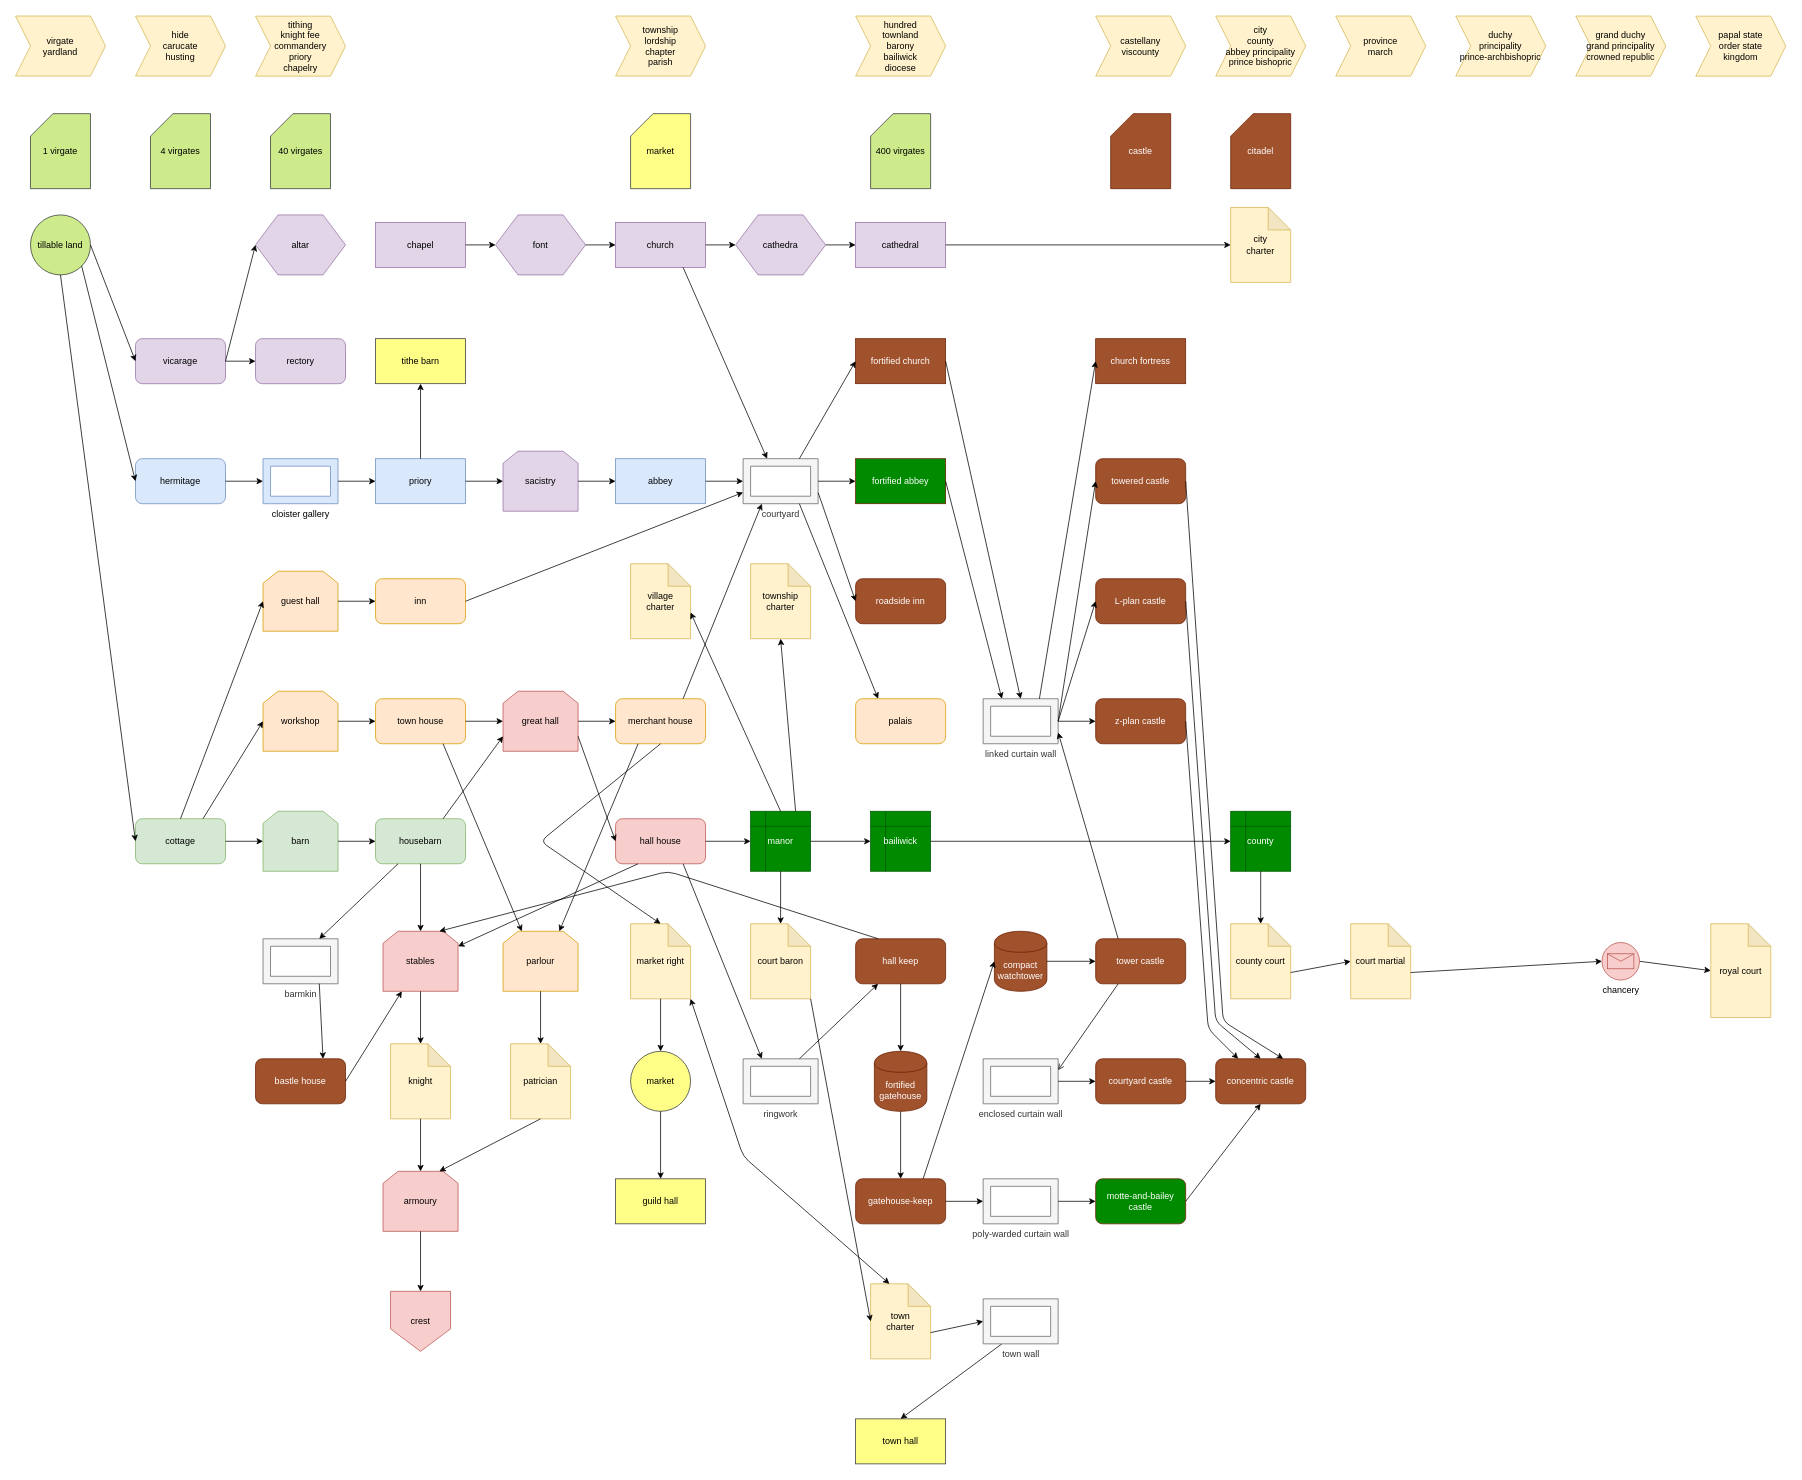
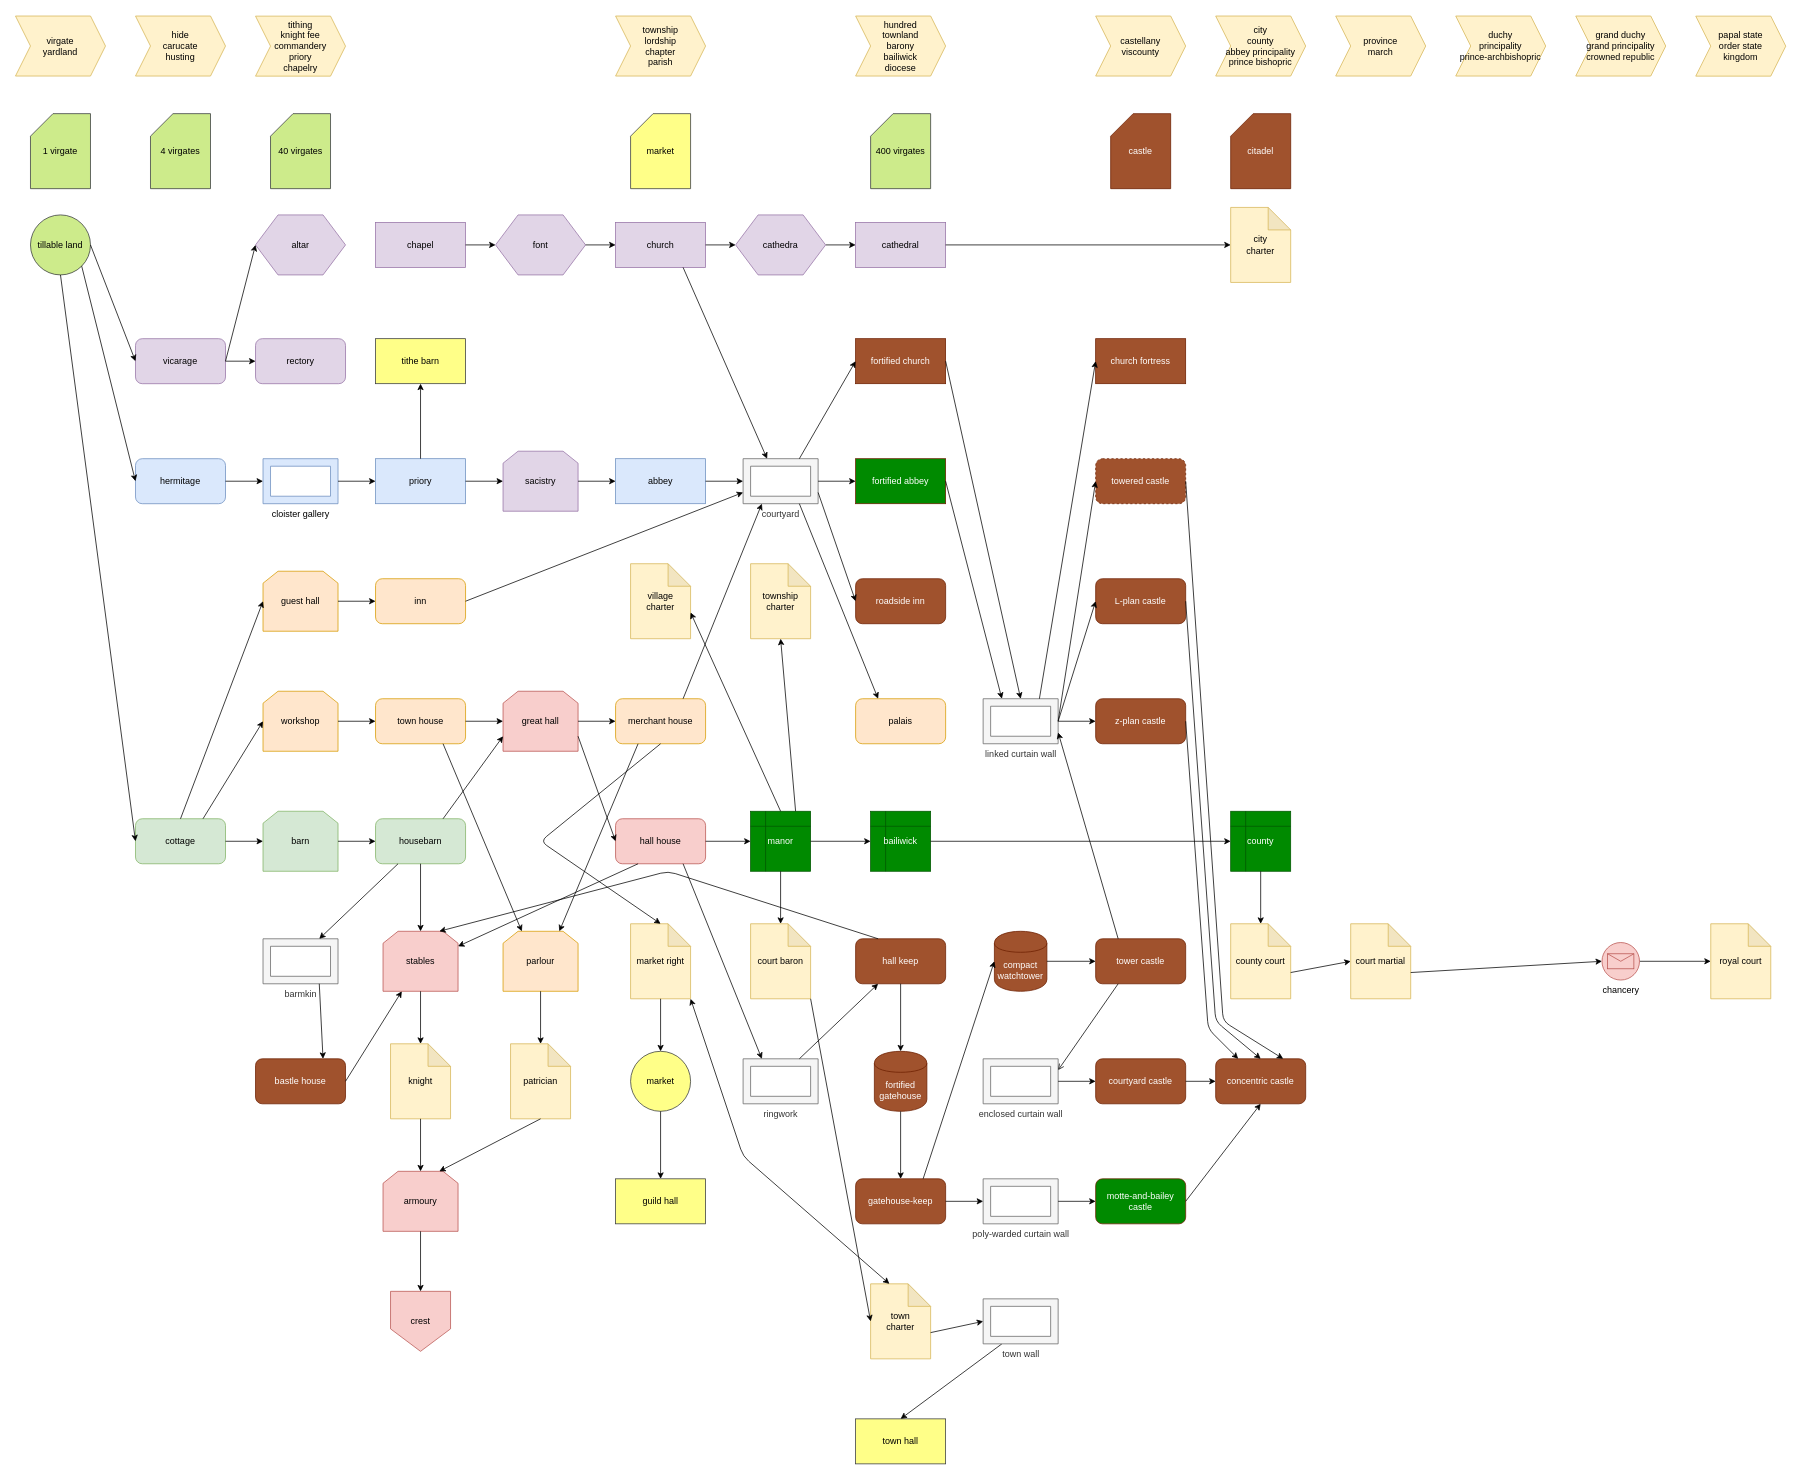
(1140, 481) -> (1140, 481)
(1740, 971) -> (1740, 961)
